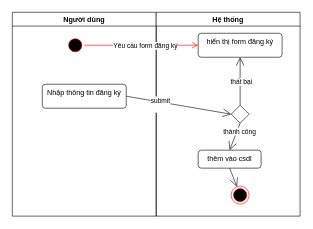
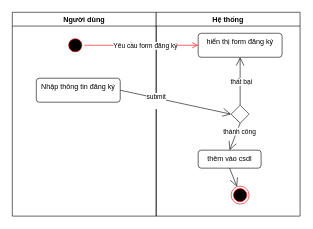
(84, 96) -> (78, 90)
